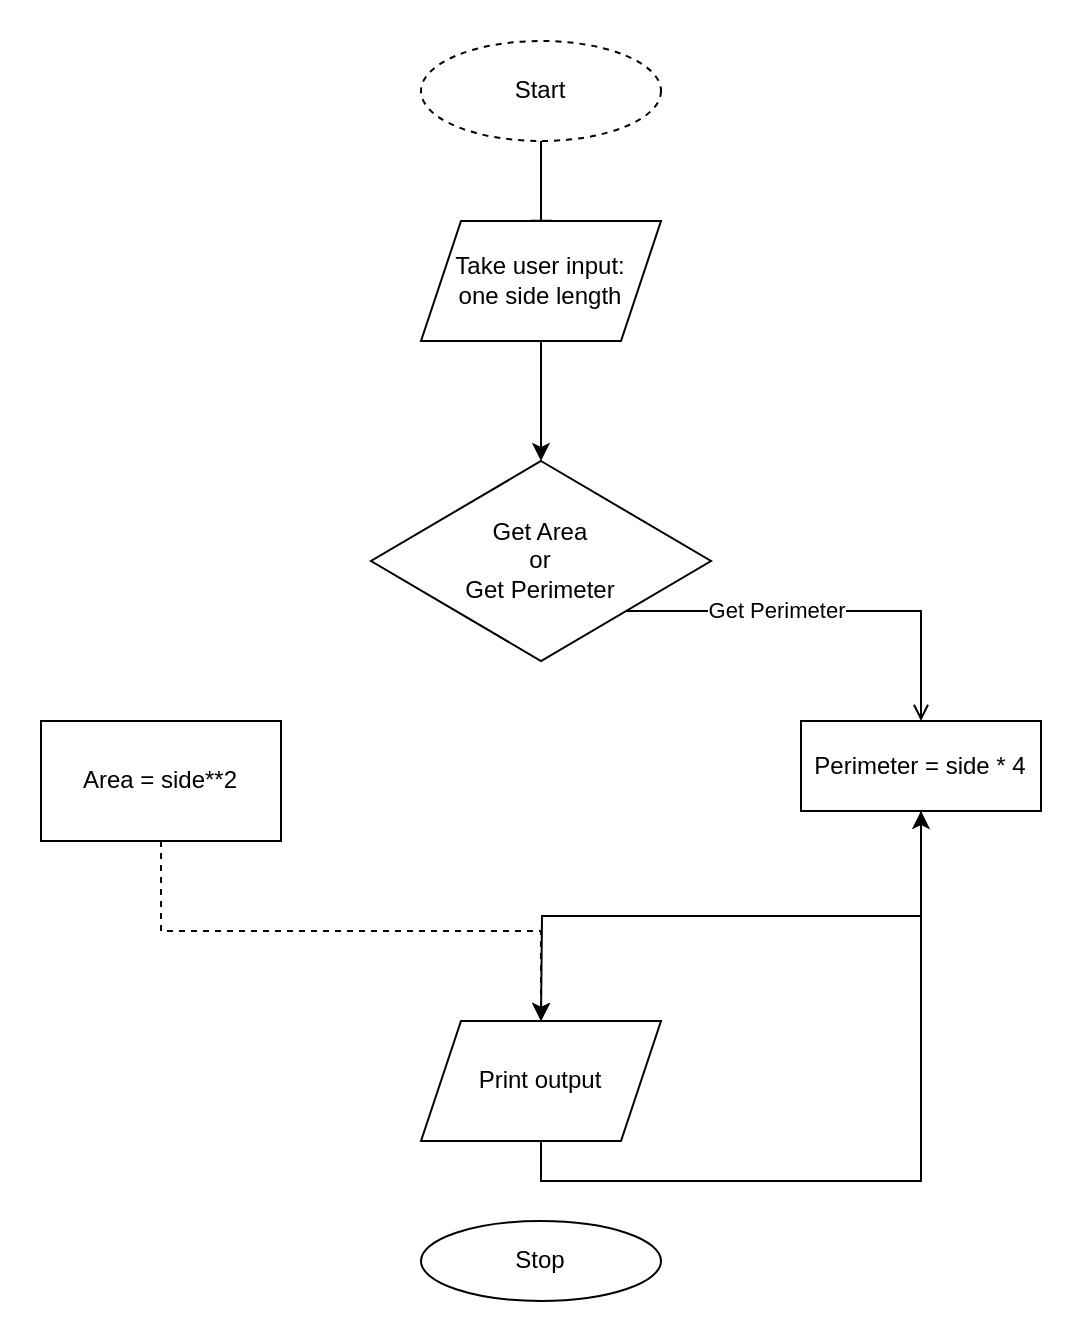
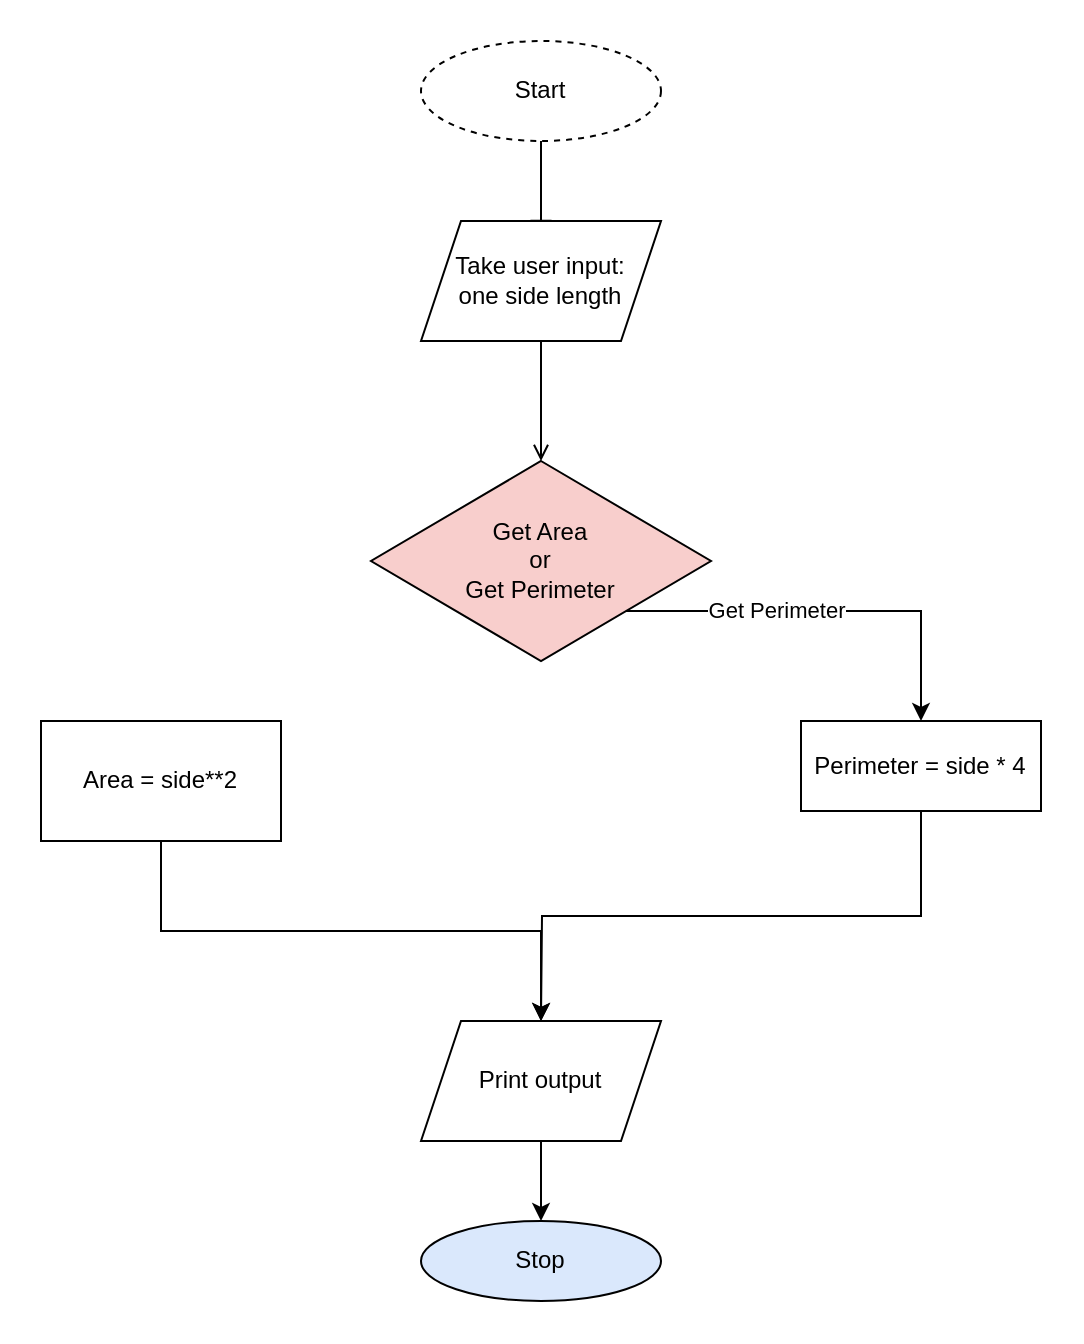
(541, 446) -> (541, 448)
(541, 561) -> (541, 561)
(921, 708) -> (921, 706)
(307, 931) -> (307, 931)
(860, 1181) -> (541, 1193)
(541, 1261) -> (541, 1261)
